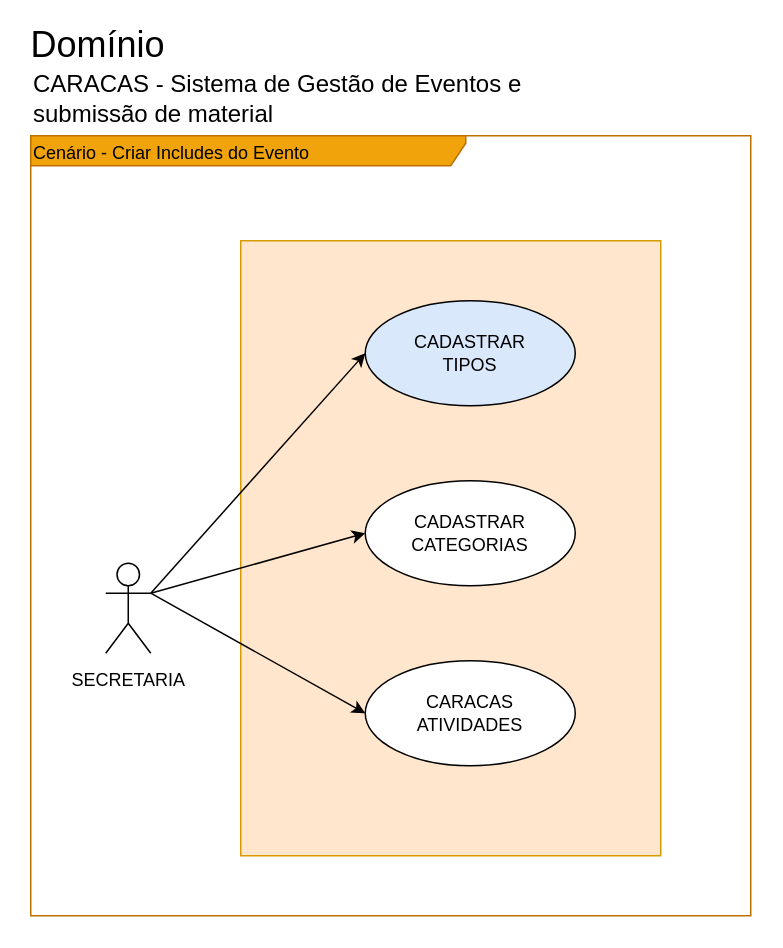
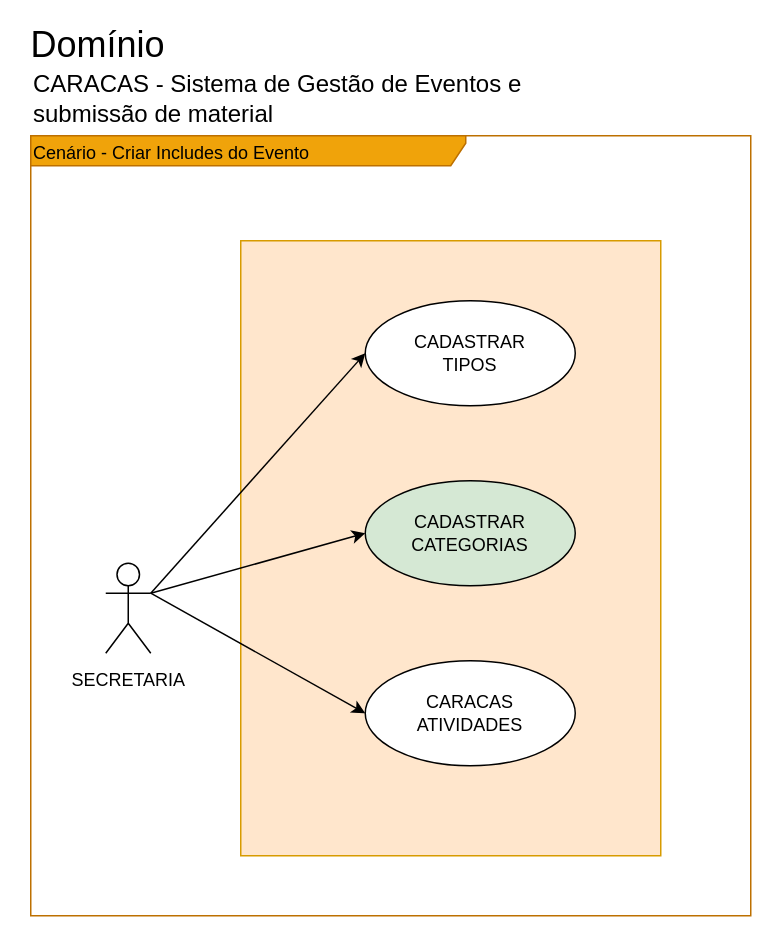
(470, 353) -> (470, 353)
(470, 533) -> (470, 533)
